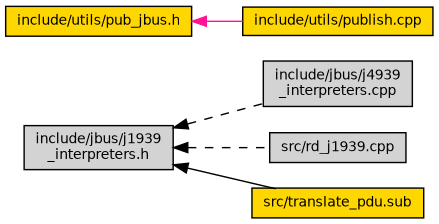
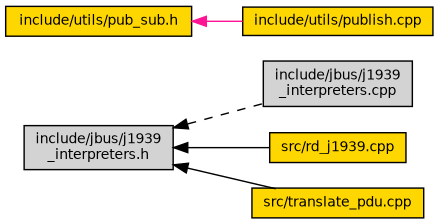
(99, 21) -> (99, 21)
(338, 84) -> (338, 84)
(229, 148) -> (229, 148)
(338, 148) -> (338, 148)
(338, 203) -> (338, 203)
